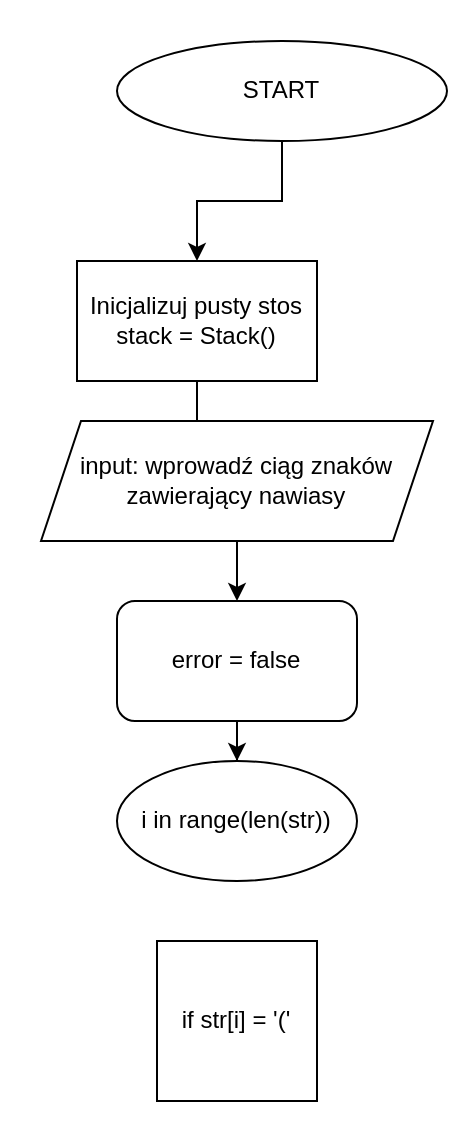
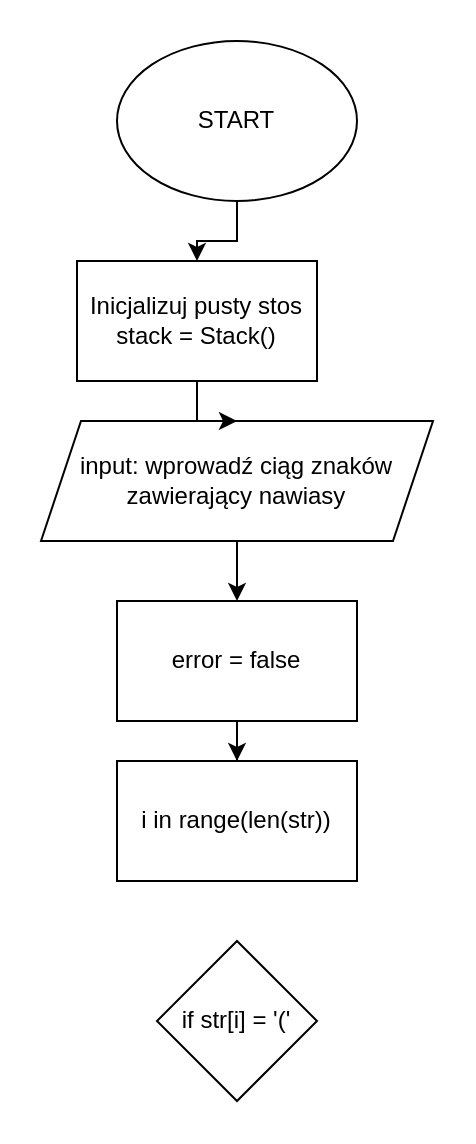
(282, 91) -> (237, 121)
(227, 421) -> (222, 421)
(237, 661) -> (237, 661)
(237, 821) -> (237, 821)
(237, 1021) -> (237, 1021)
